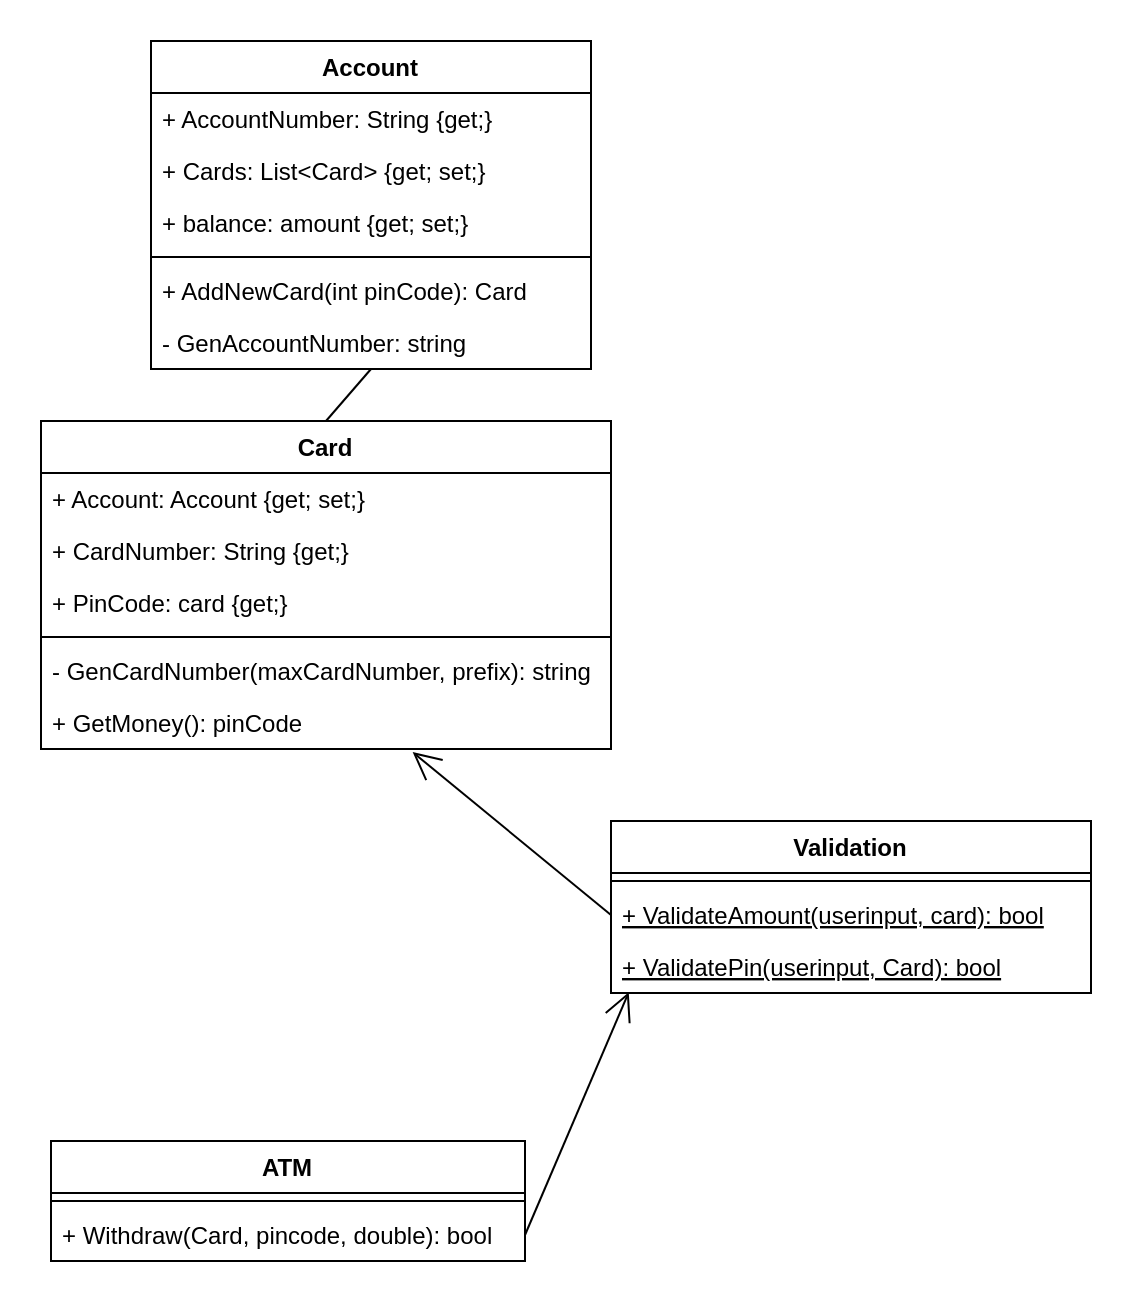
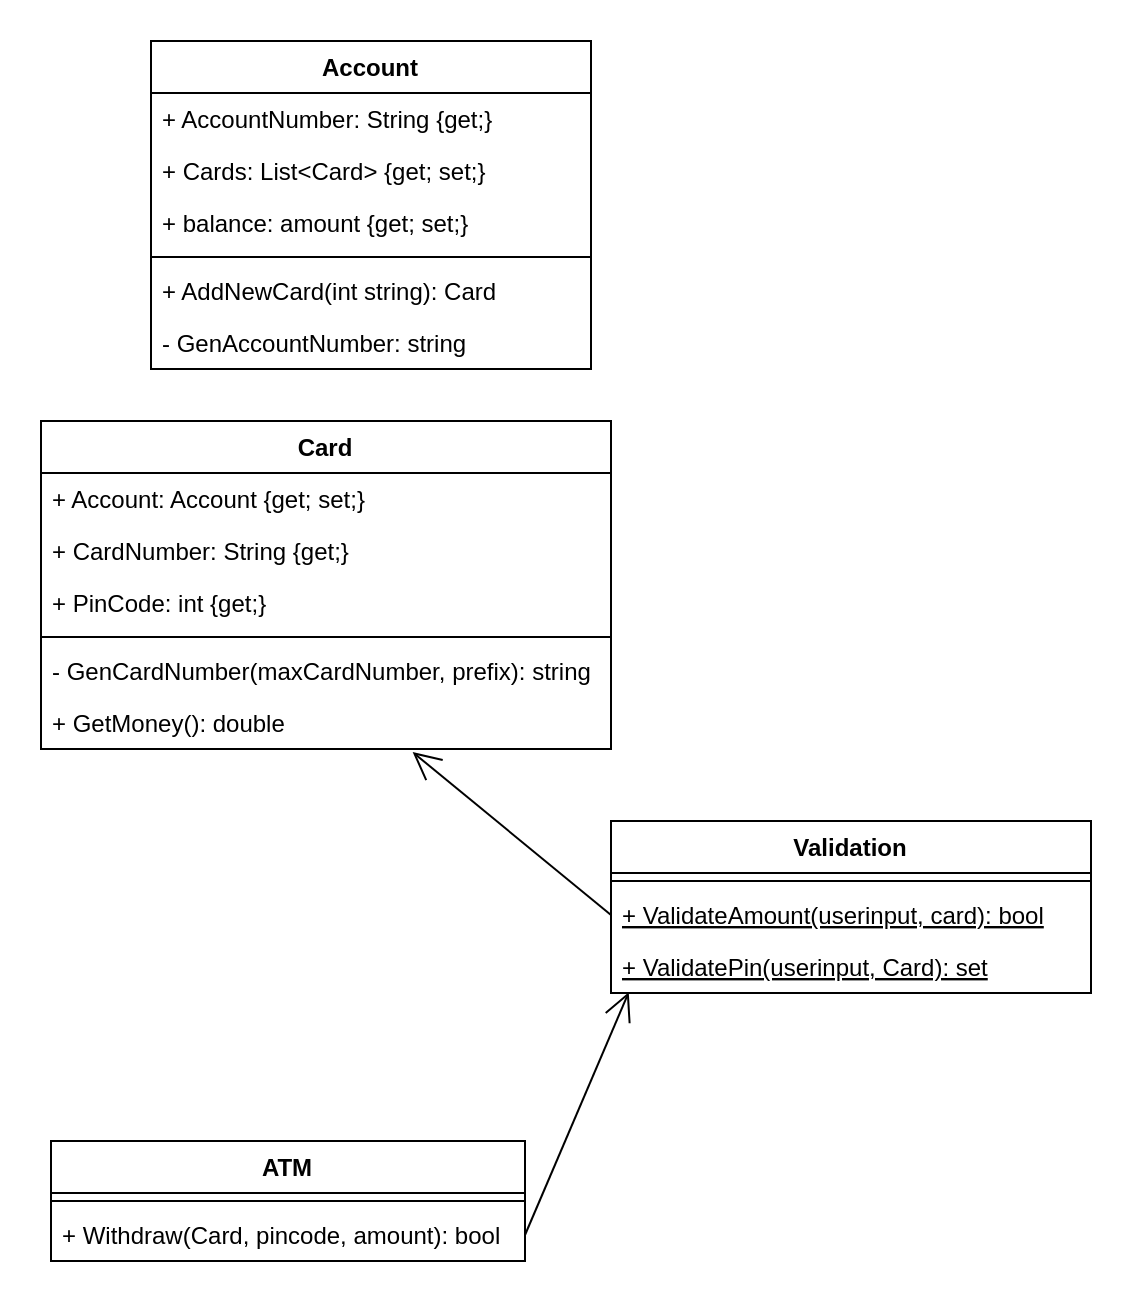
(352, 292) -> (345, 292)
(347, 397) -> none
(181, 604) -> (171, 604)
(181, 724) -> (174, 724)
(833, 968) -> (829, 968)
(290, 1236) -> (293, 1236)
